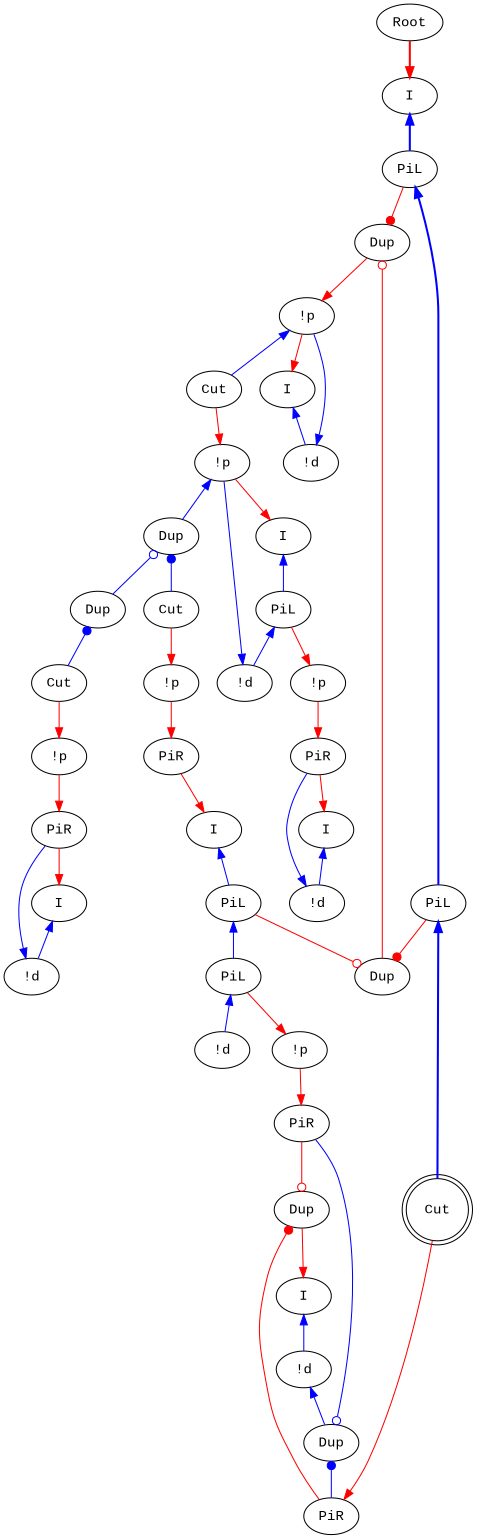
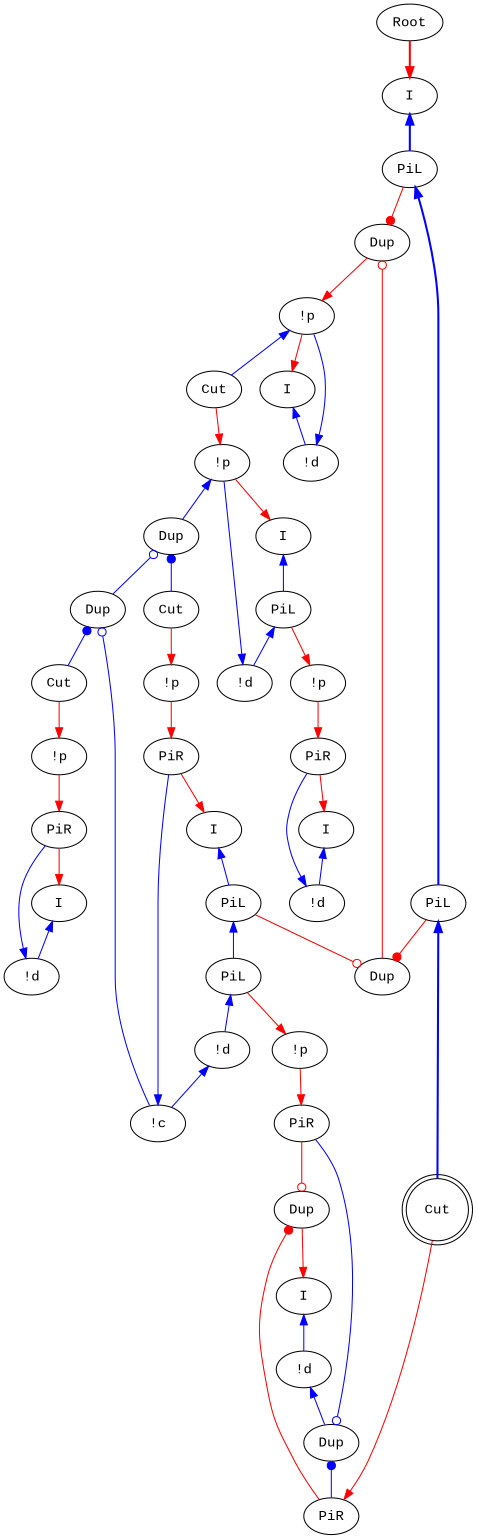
none -> (158, 1123)
